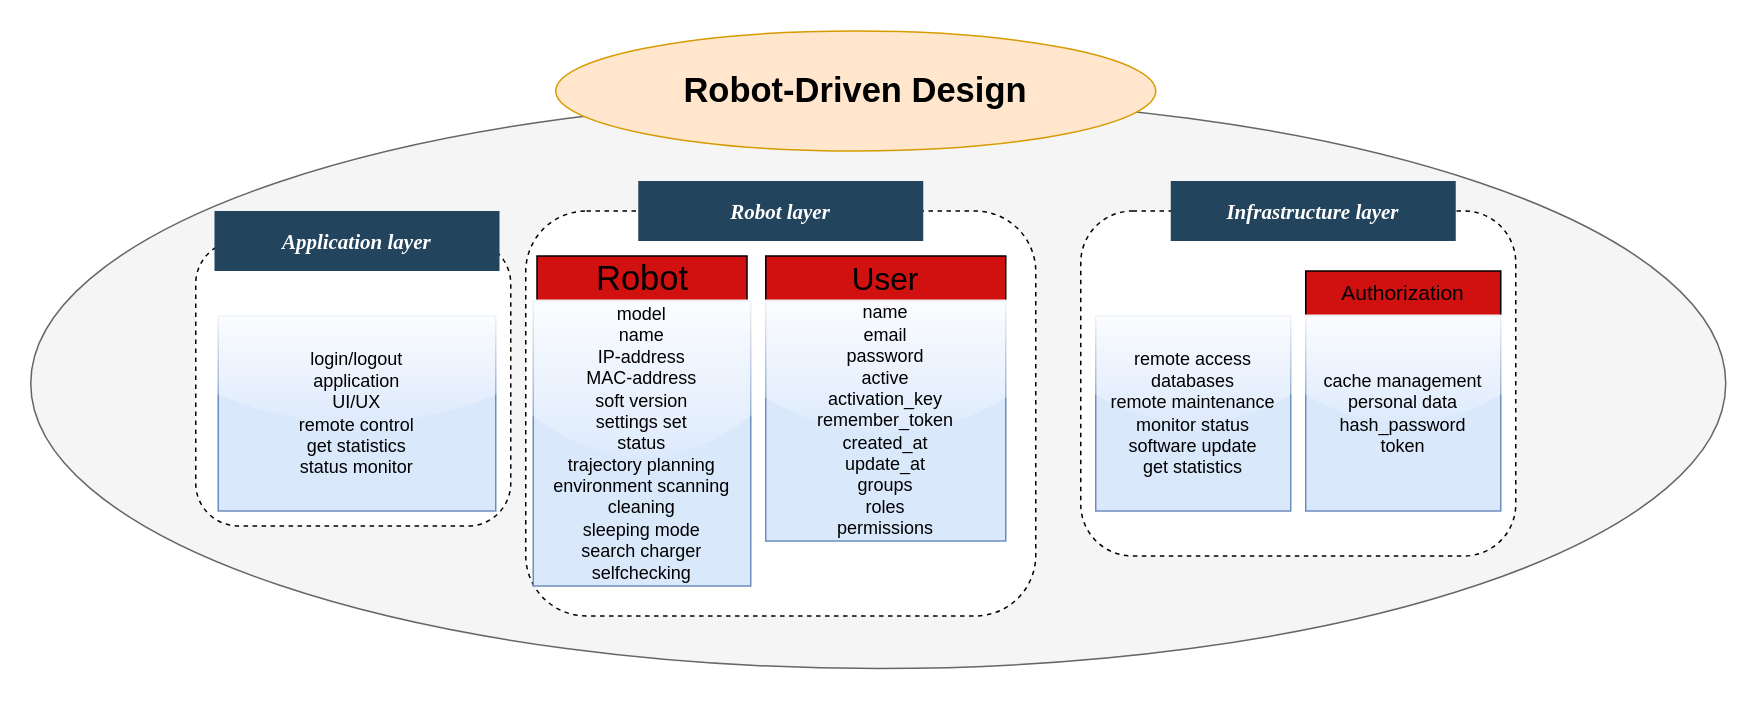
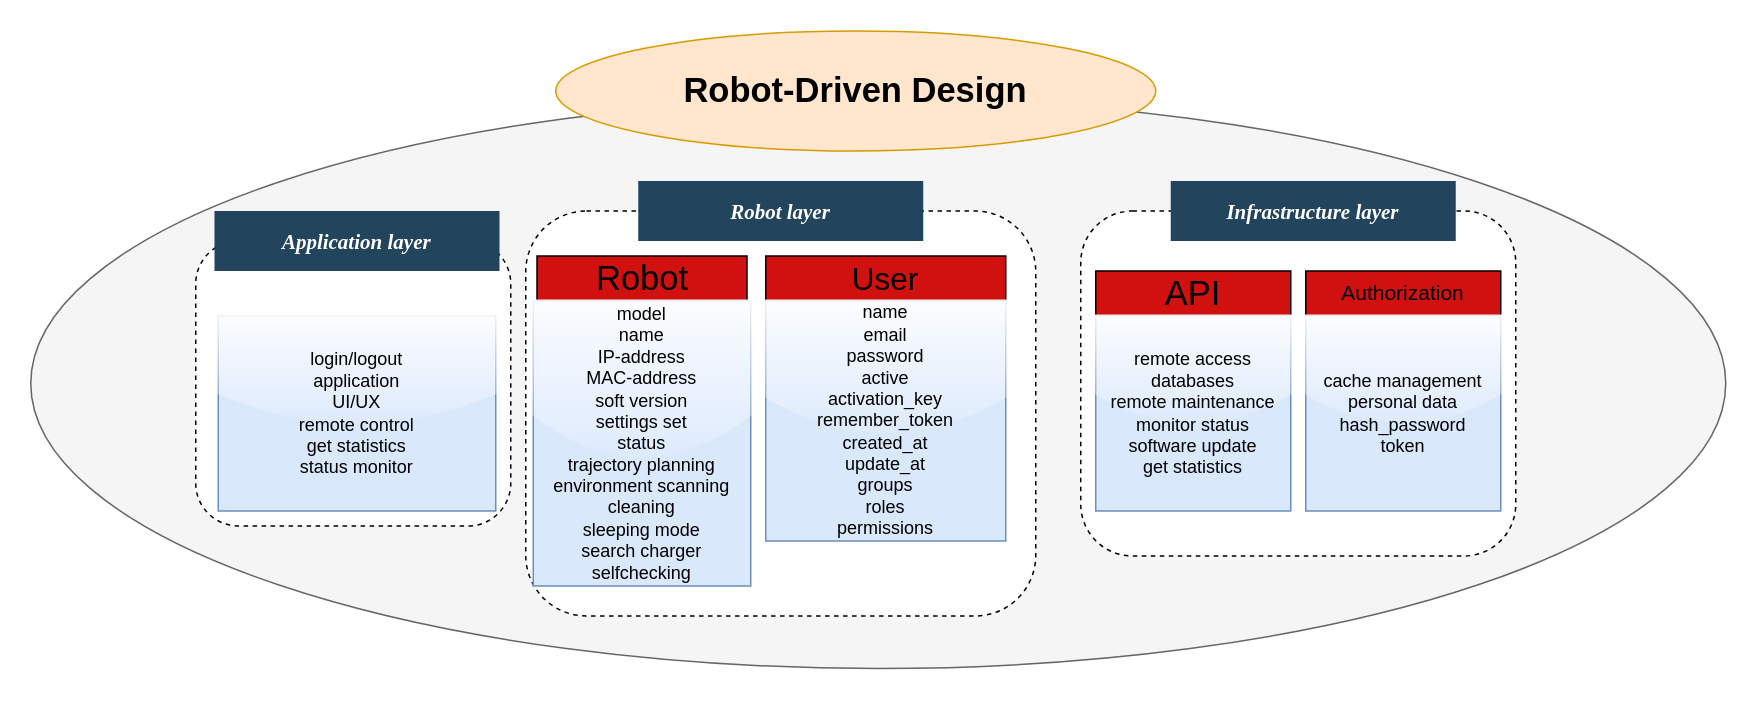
none -> (1193, 293)
